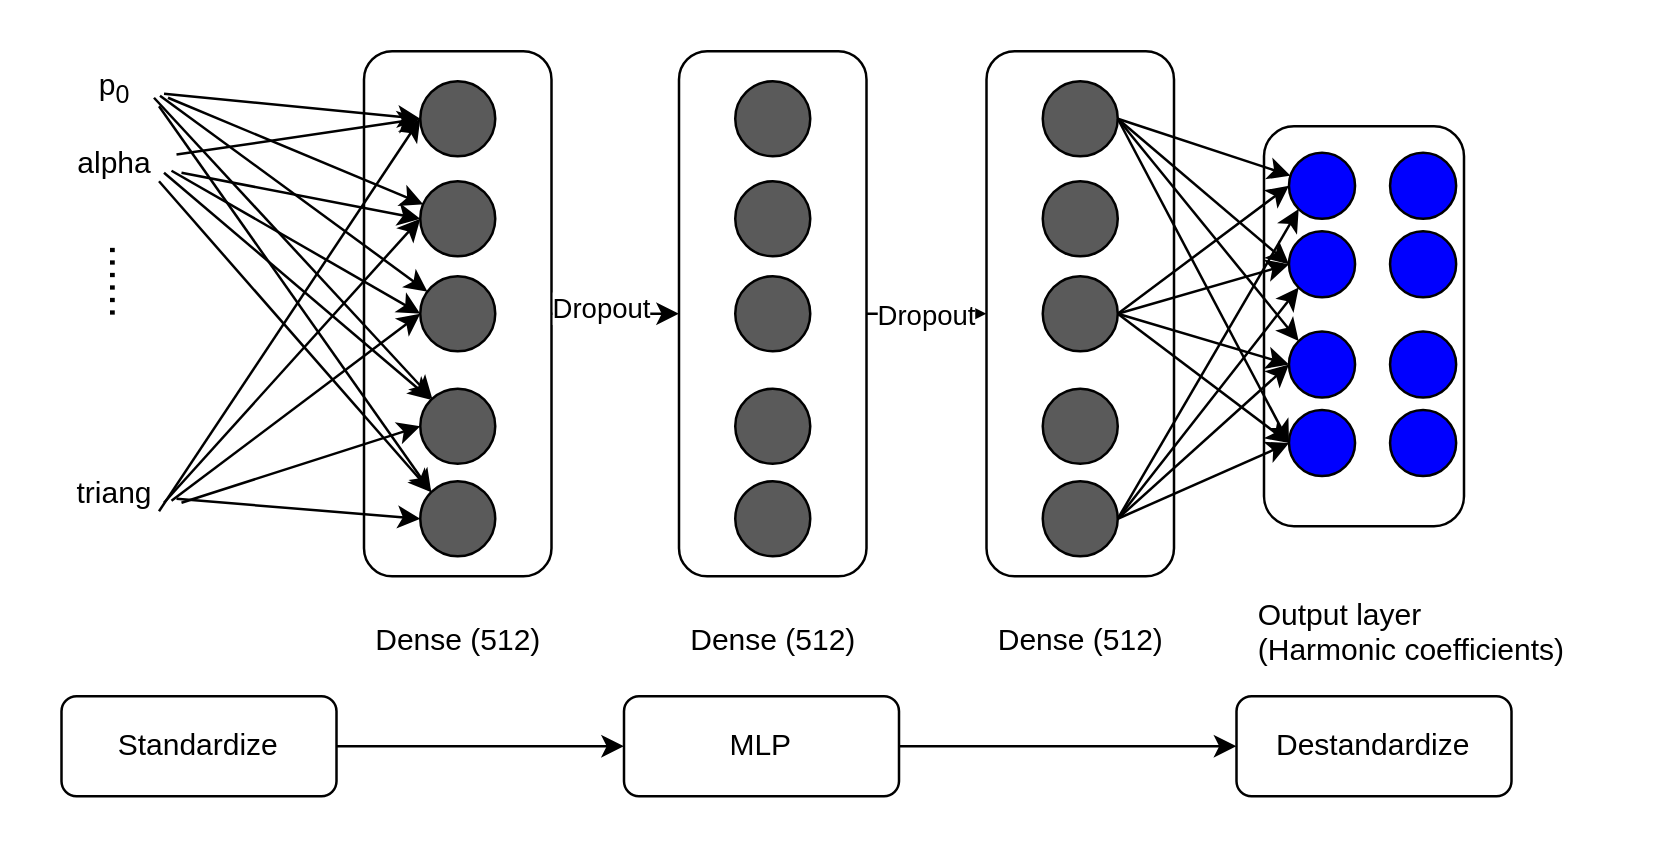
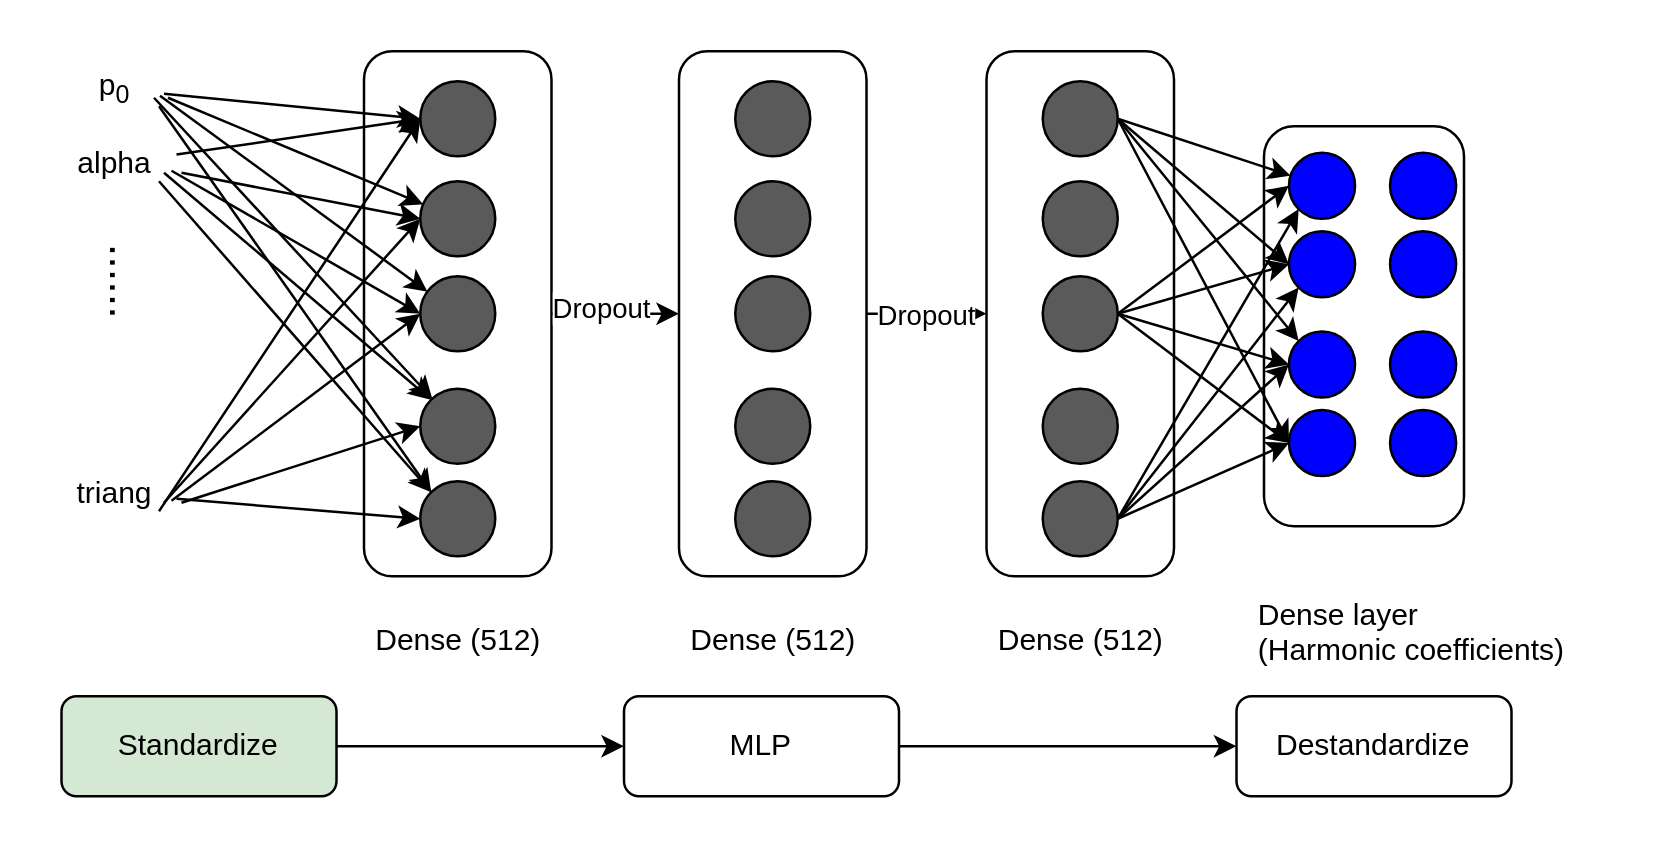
(1425, 653) -> (1425, 653)
(199, 746) -> (199, 746)
